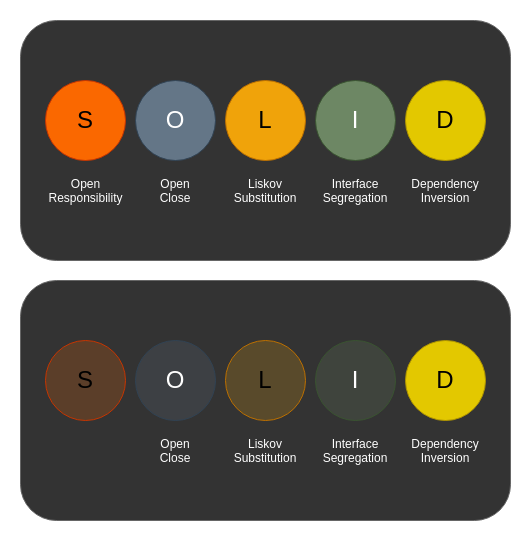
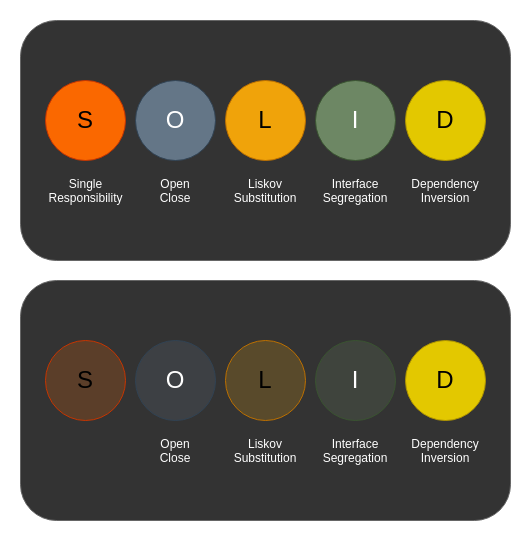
(86, 192) -> (86, 192)
